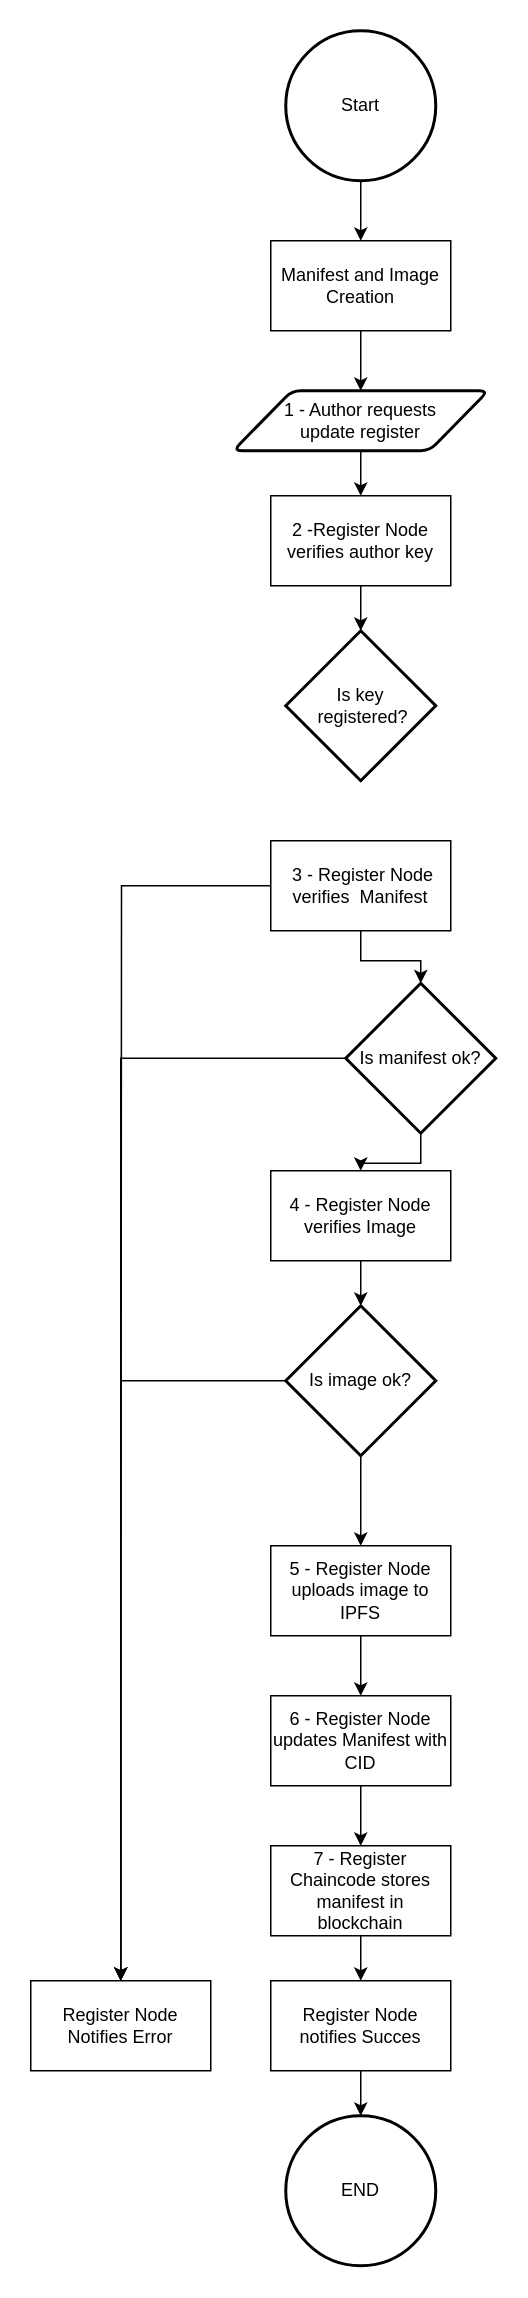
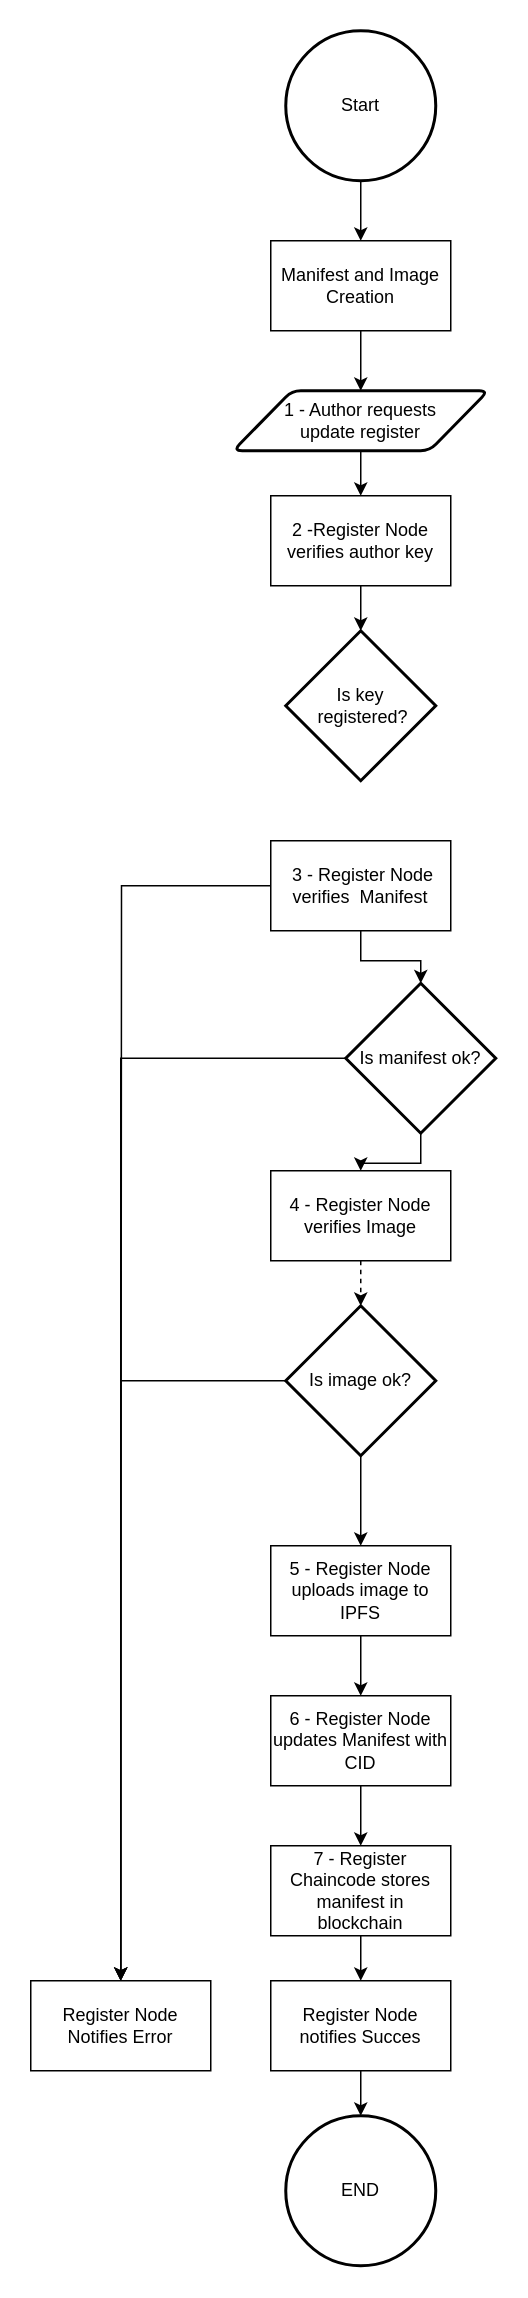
(361, 1279) -> (361, 1279)
